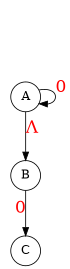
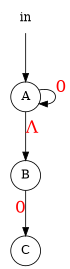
none -> (26, 18)
